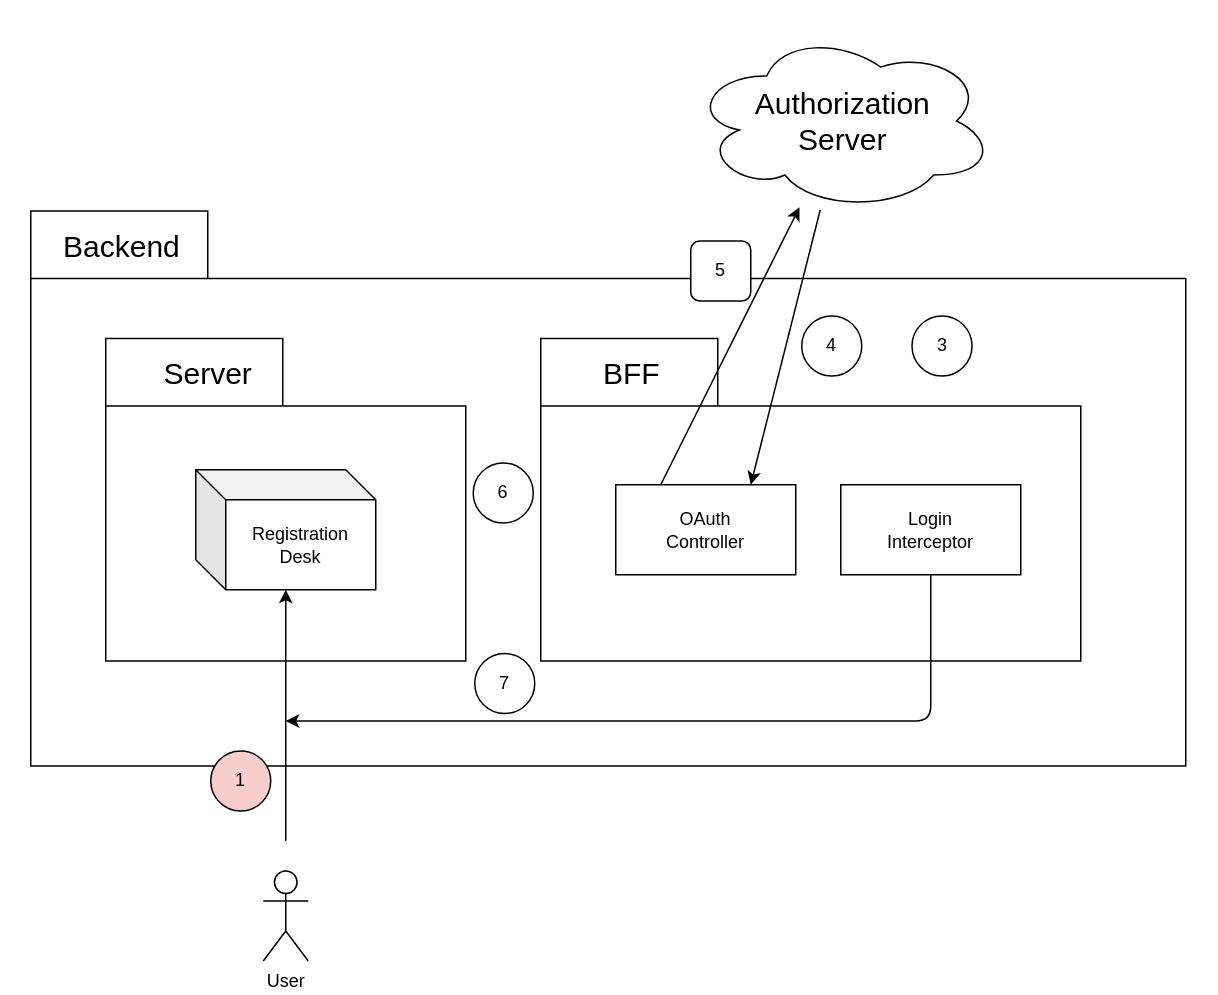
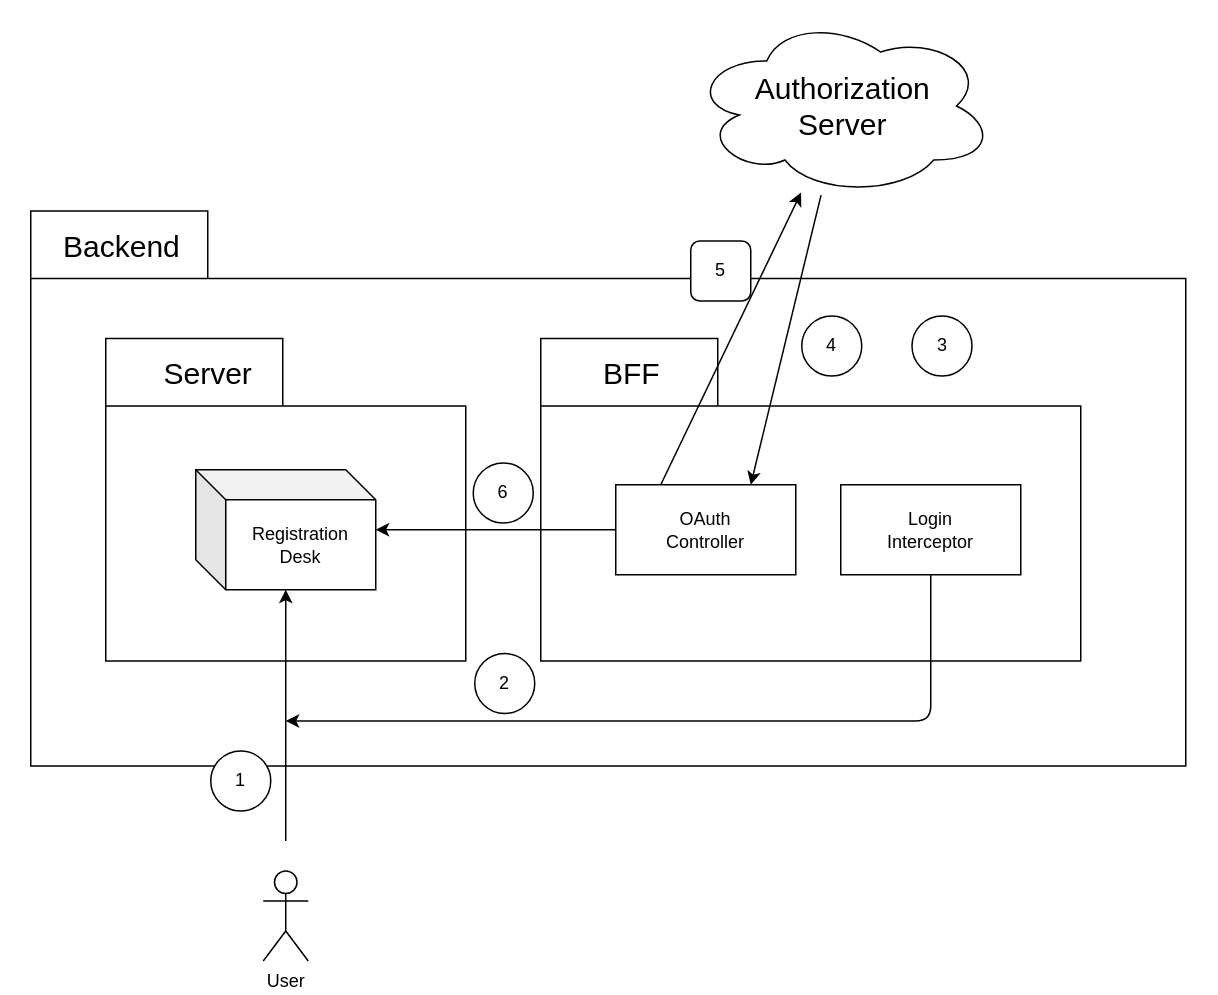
(843, 121) -> (843, 106)
none -> (501, 530)
(505, 683) -> (505, 683)
(241, 781) -> (241, 781)
